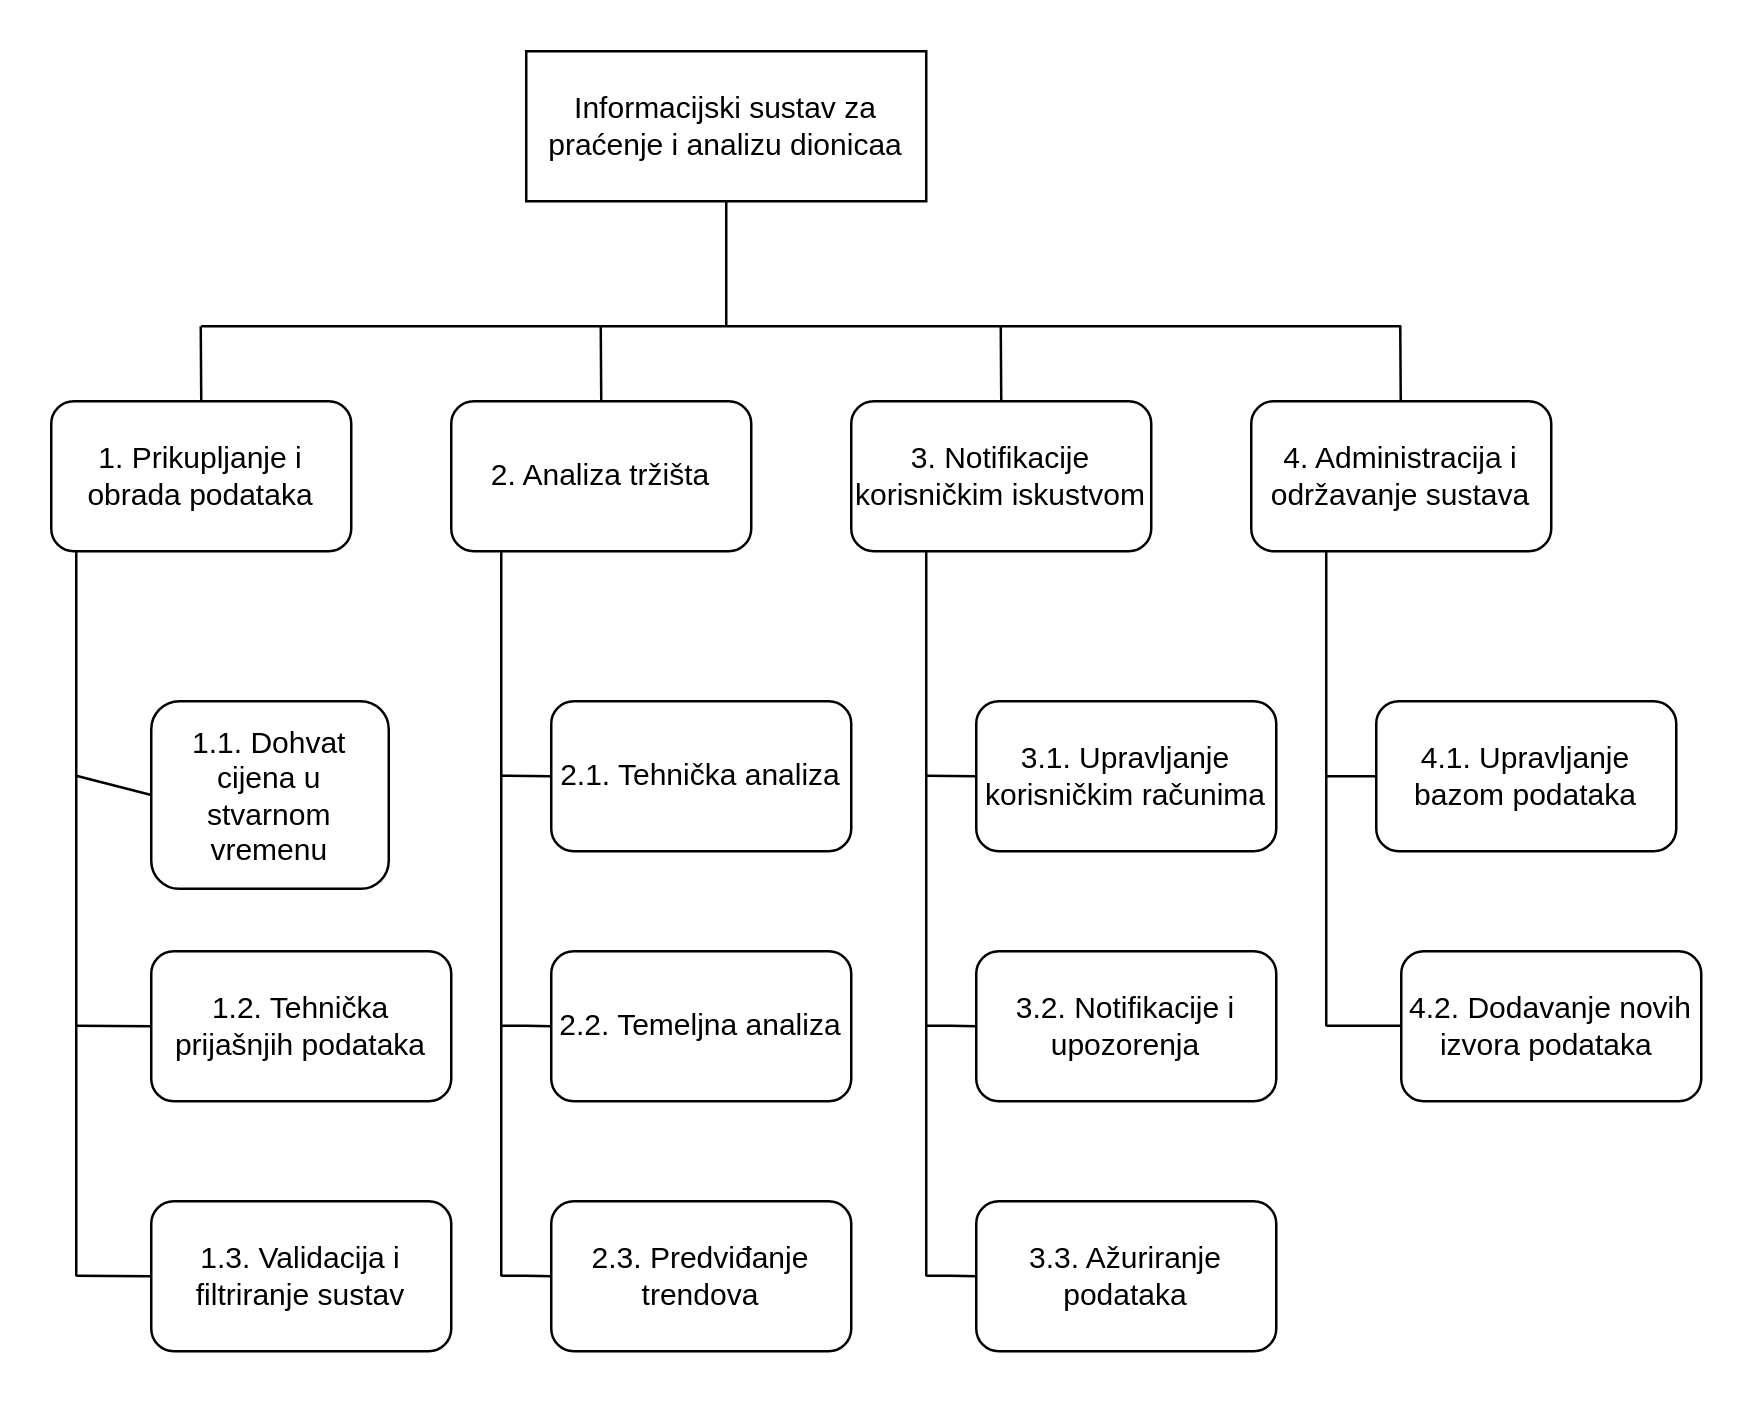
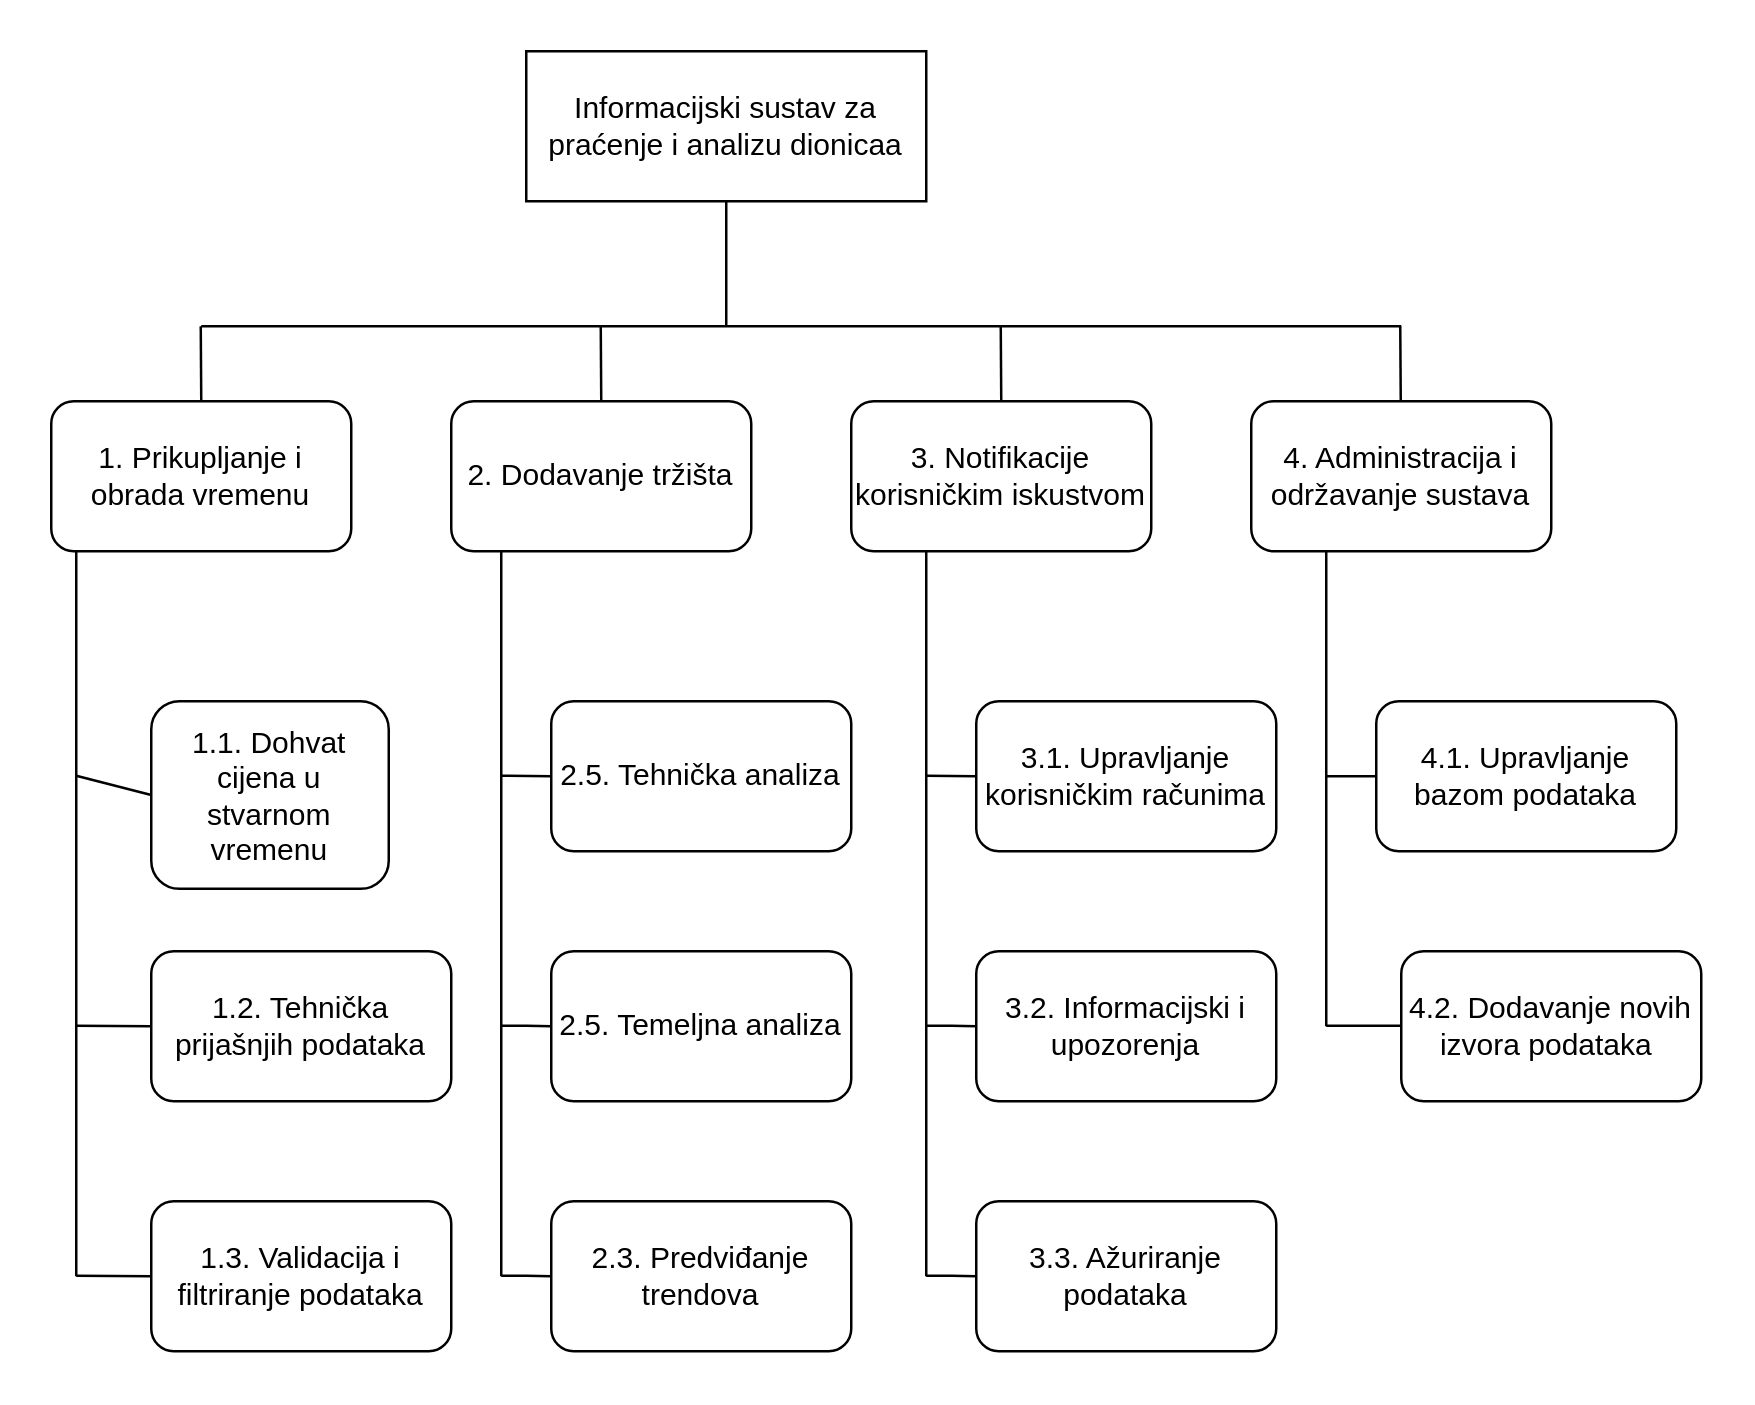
(201, 476) -> (201, 476)
(601, 476) -> (601, 476)
(701, 776) -> (701, 776)
(701, 1026) -> (701, 1026)
(1126, 1026) -> (1126, 1026)
(301, 1276) -> (301, 1276)
